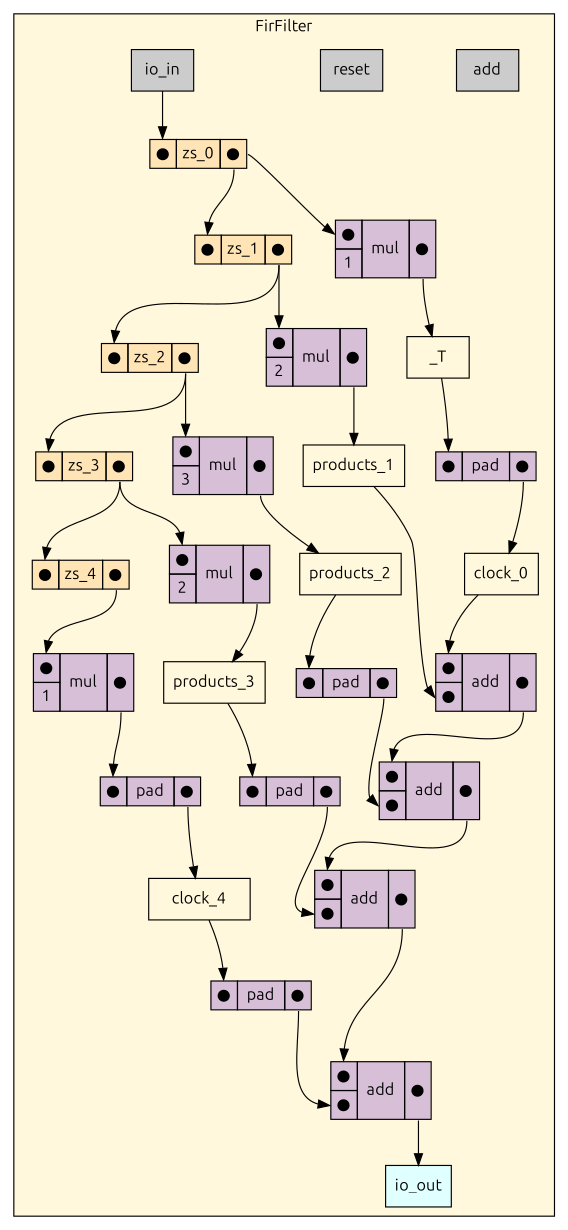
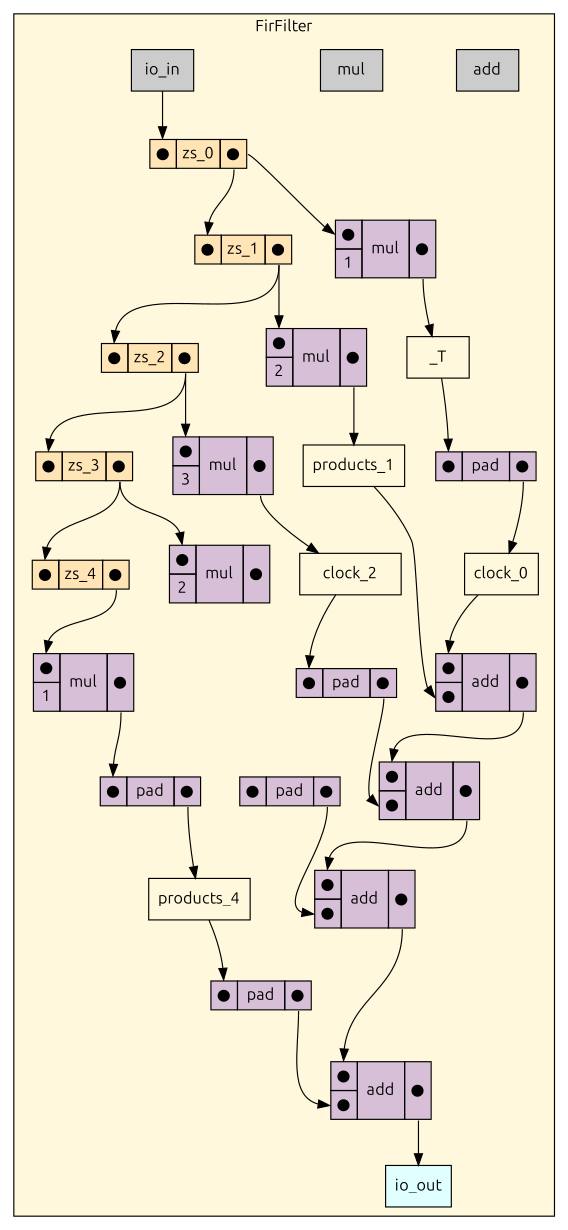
(352, 70) -> (352, 70)
(350, 574) -> (350, 574)
(214, 682) -> none
(199, 899) -> (199, 899)
